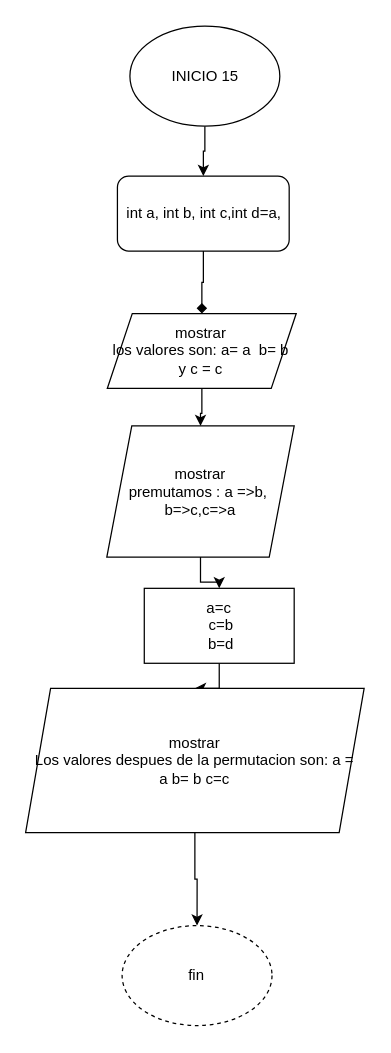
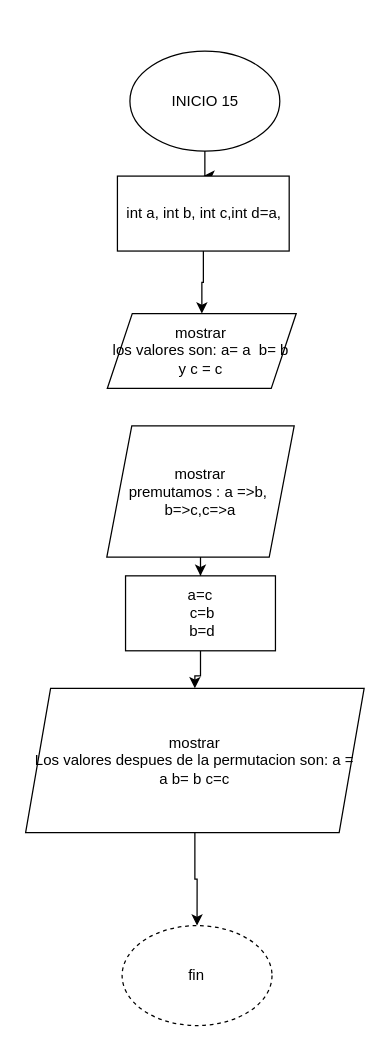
(205, 76) -> (205, 101)
(203, 213) -> (203, 213)
(202, 302) -> (202, 303)
(202, 403) -> none
(219, 626) -> (201, 613)
